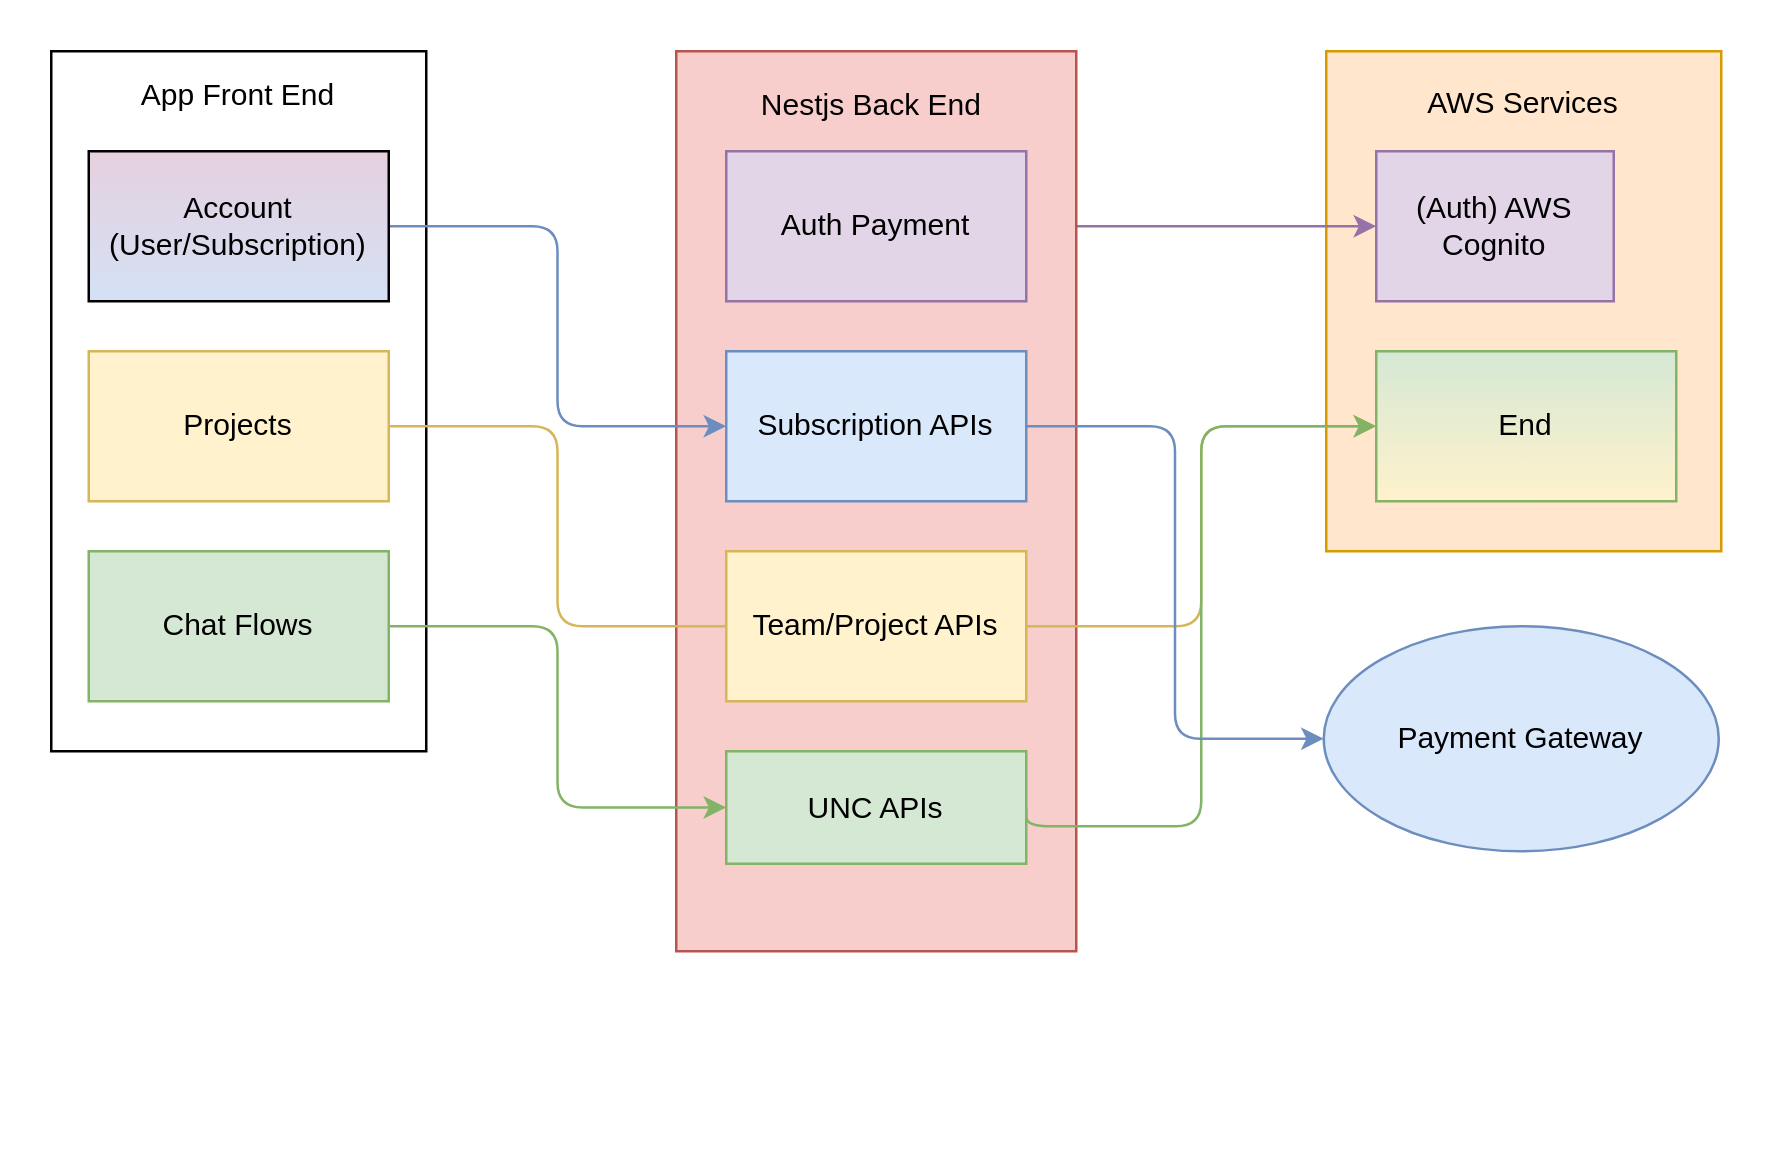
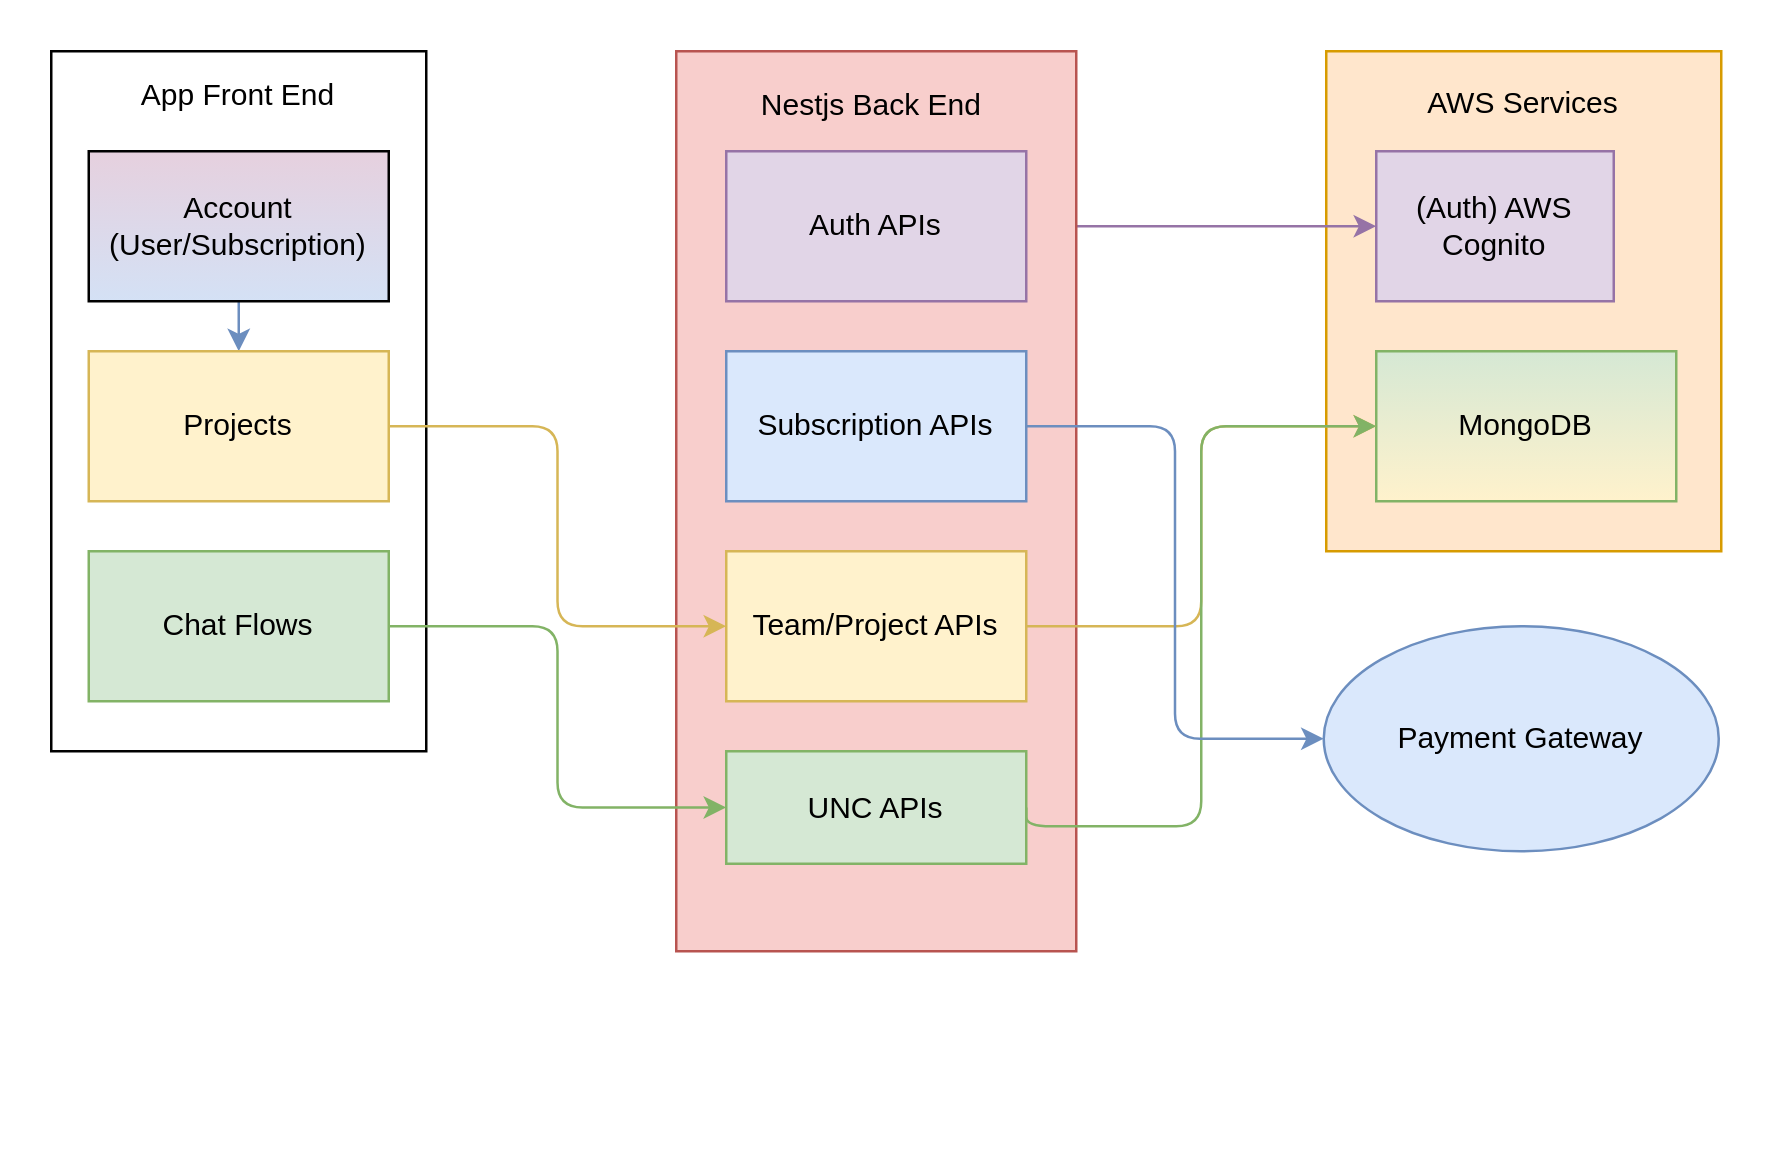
(876, 226) -> (876, 226)
(558, 318) -> (239, 329)
(1526, 426) -> (1526, 426)
(715, 626) -> (708, 626)
